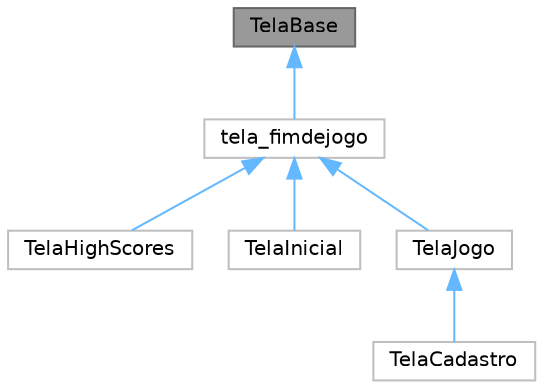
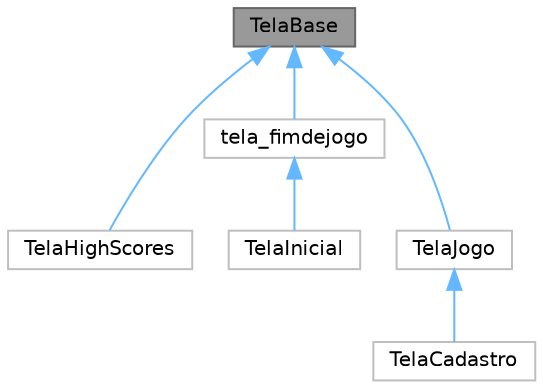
(188, 199) -> (171, 136)
(383, 200) -> (411, 134)
